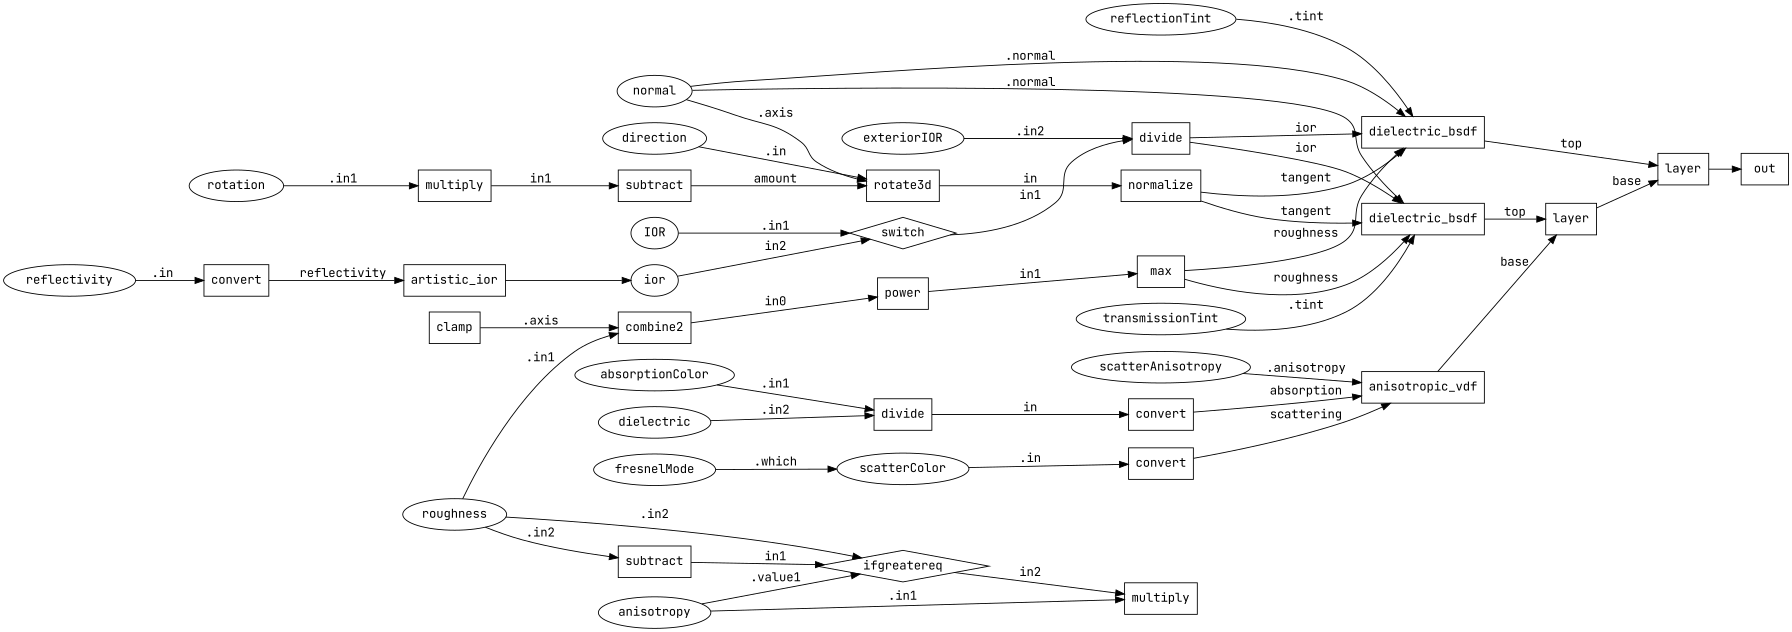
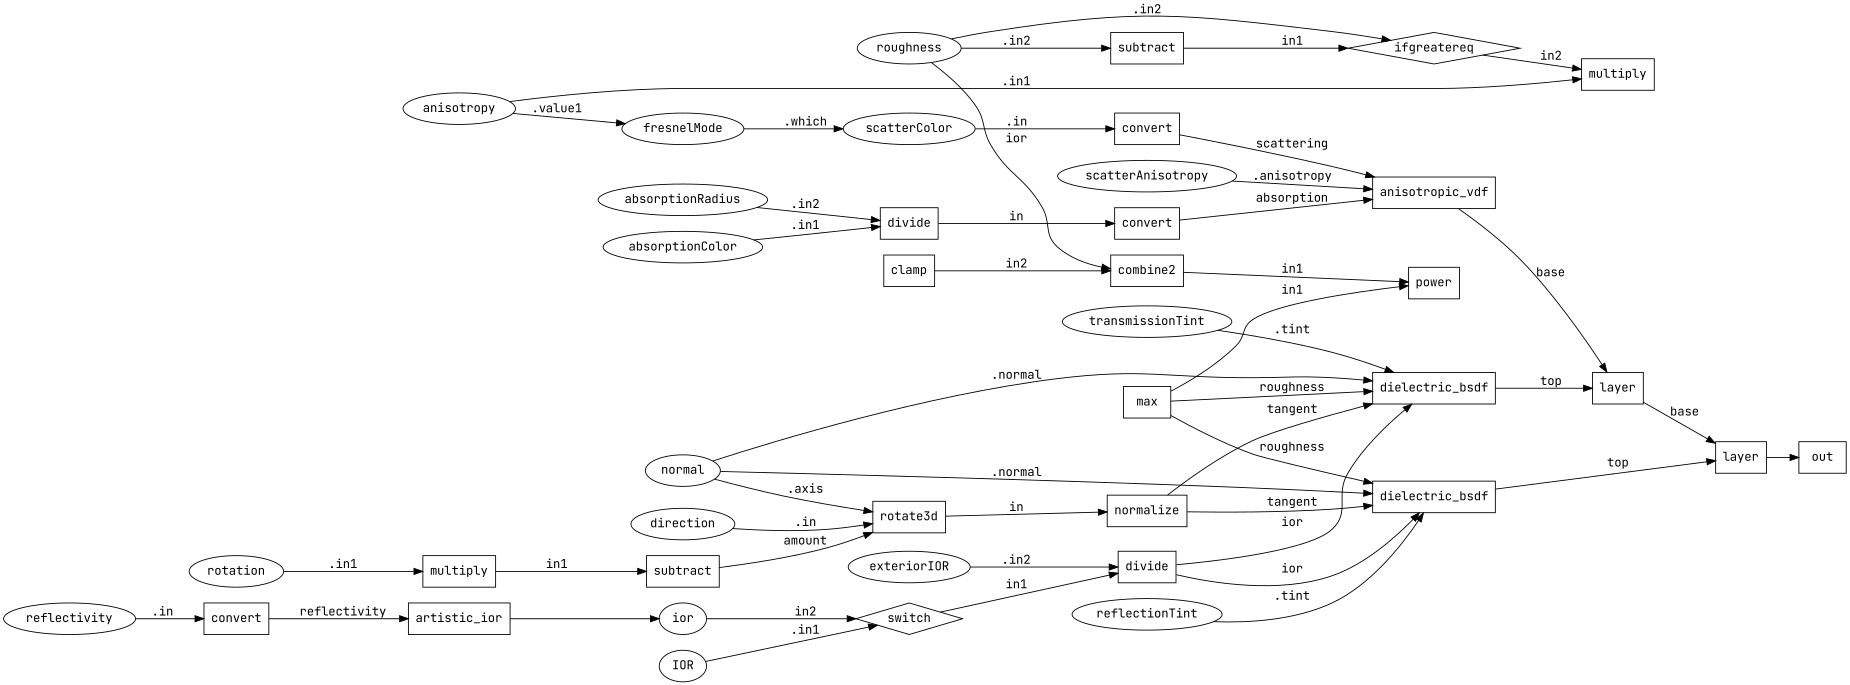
(1028, 283) -> (1271, 311)
(776, 302) -> (1292, 269)
(541, 321) -> (1016, 264)
(541, 358) -> (1016, 139)
(655, 422) -> (683, 200)
(777, 590) -> (565, 118)
